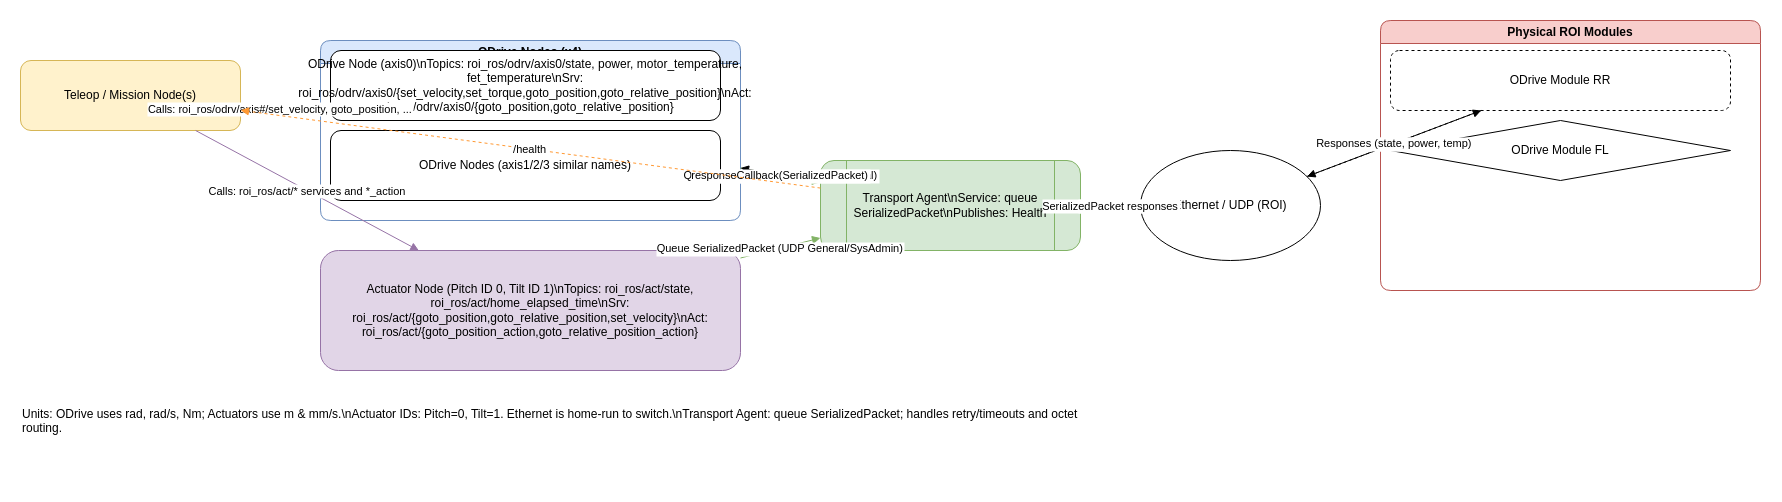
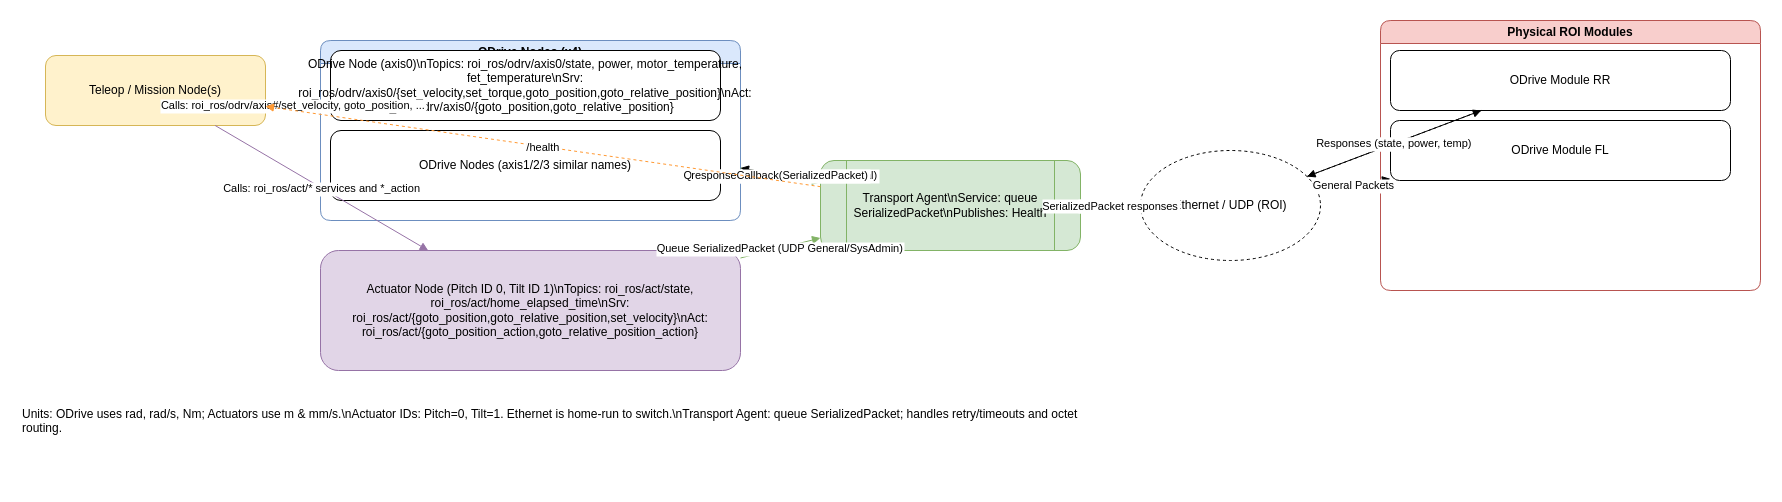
(1561, 81) -> (1561, 81)
(131, 96) -> (156, 91)
(1561, 151) -> (1561, 151)
none -> (1349, 186)
(1231, 206) -> (1231, 206)
